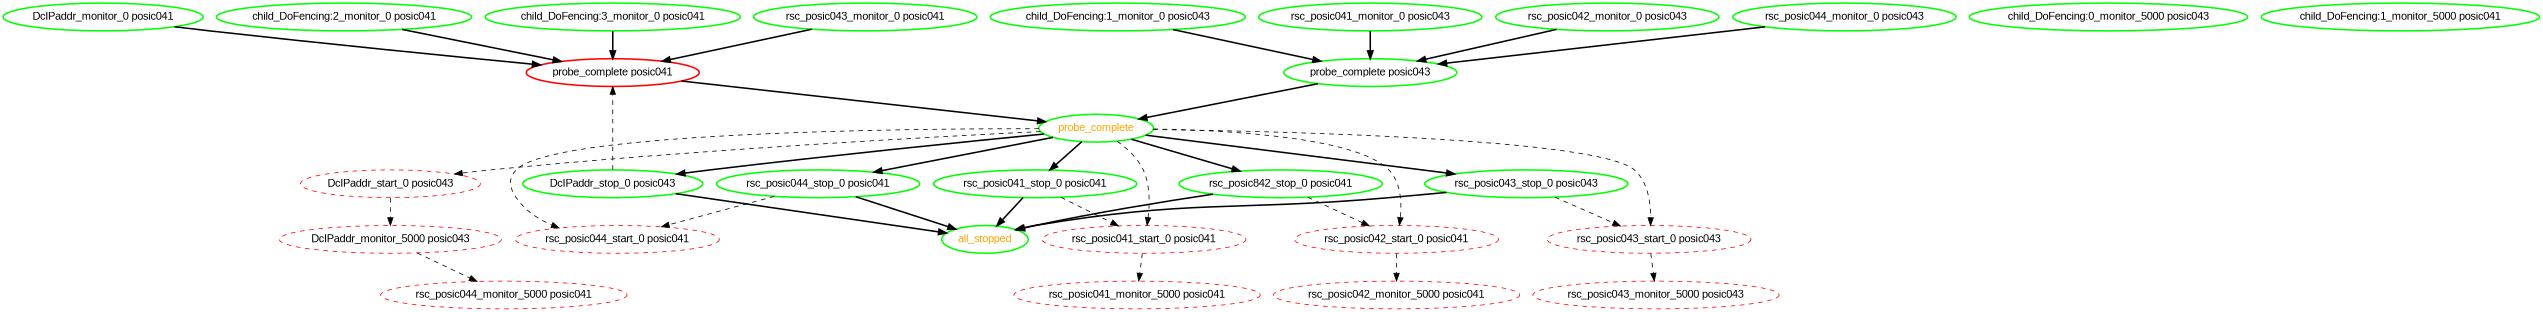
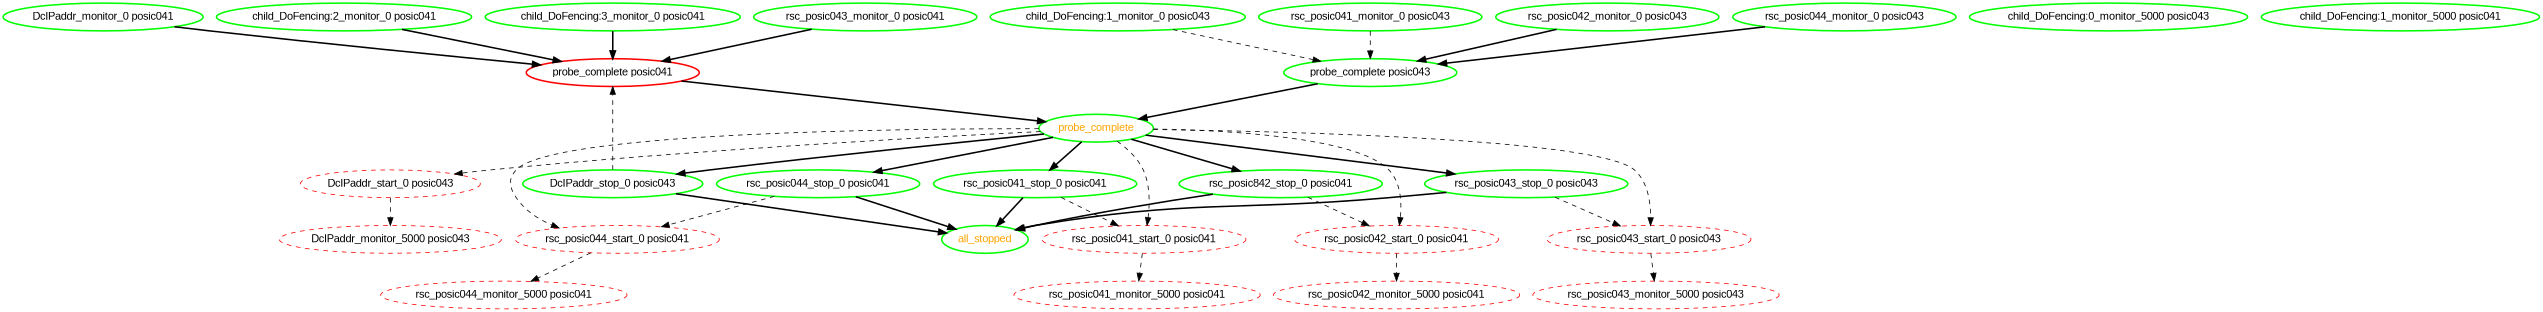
(1370, 41) -> (1370, 41)
(1243, 45) -> (1243, 45)
(444, 266) -> (564, 265)
